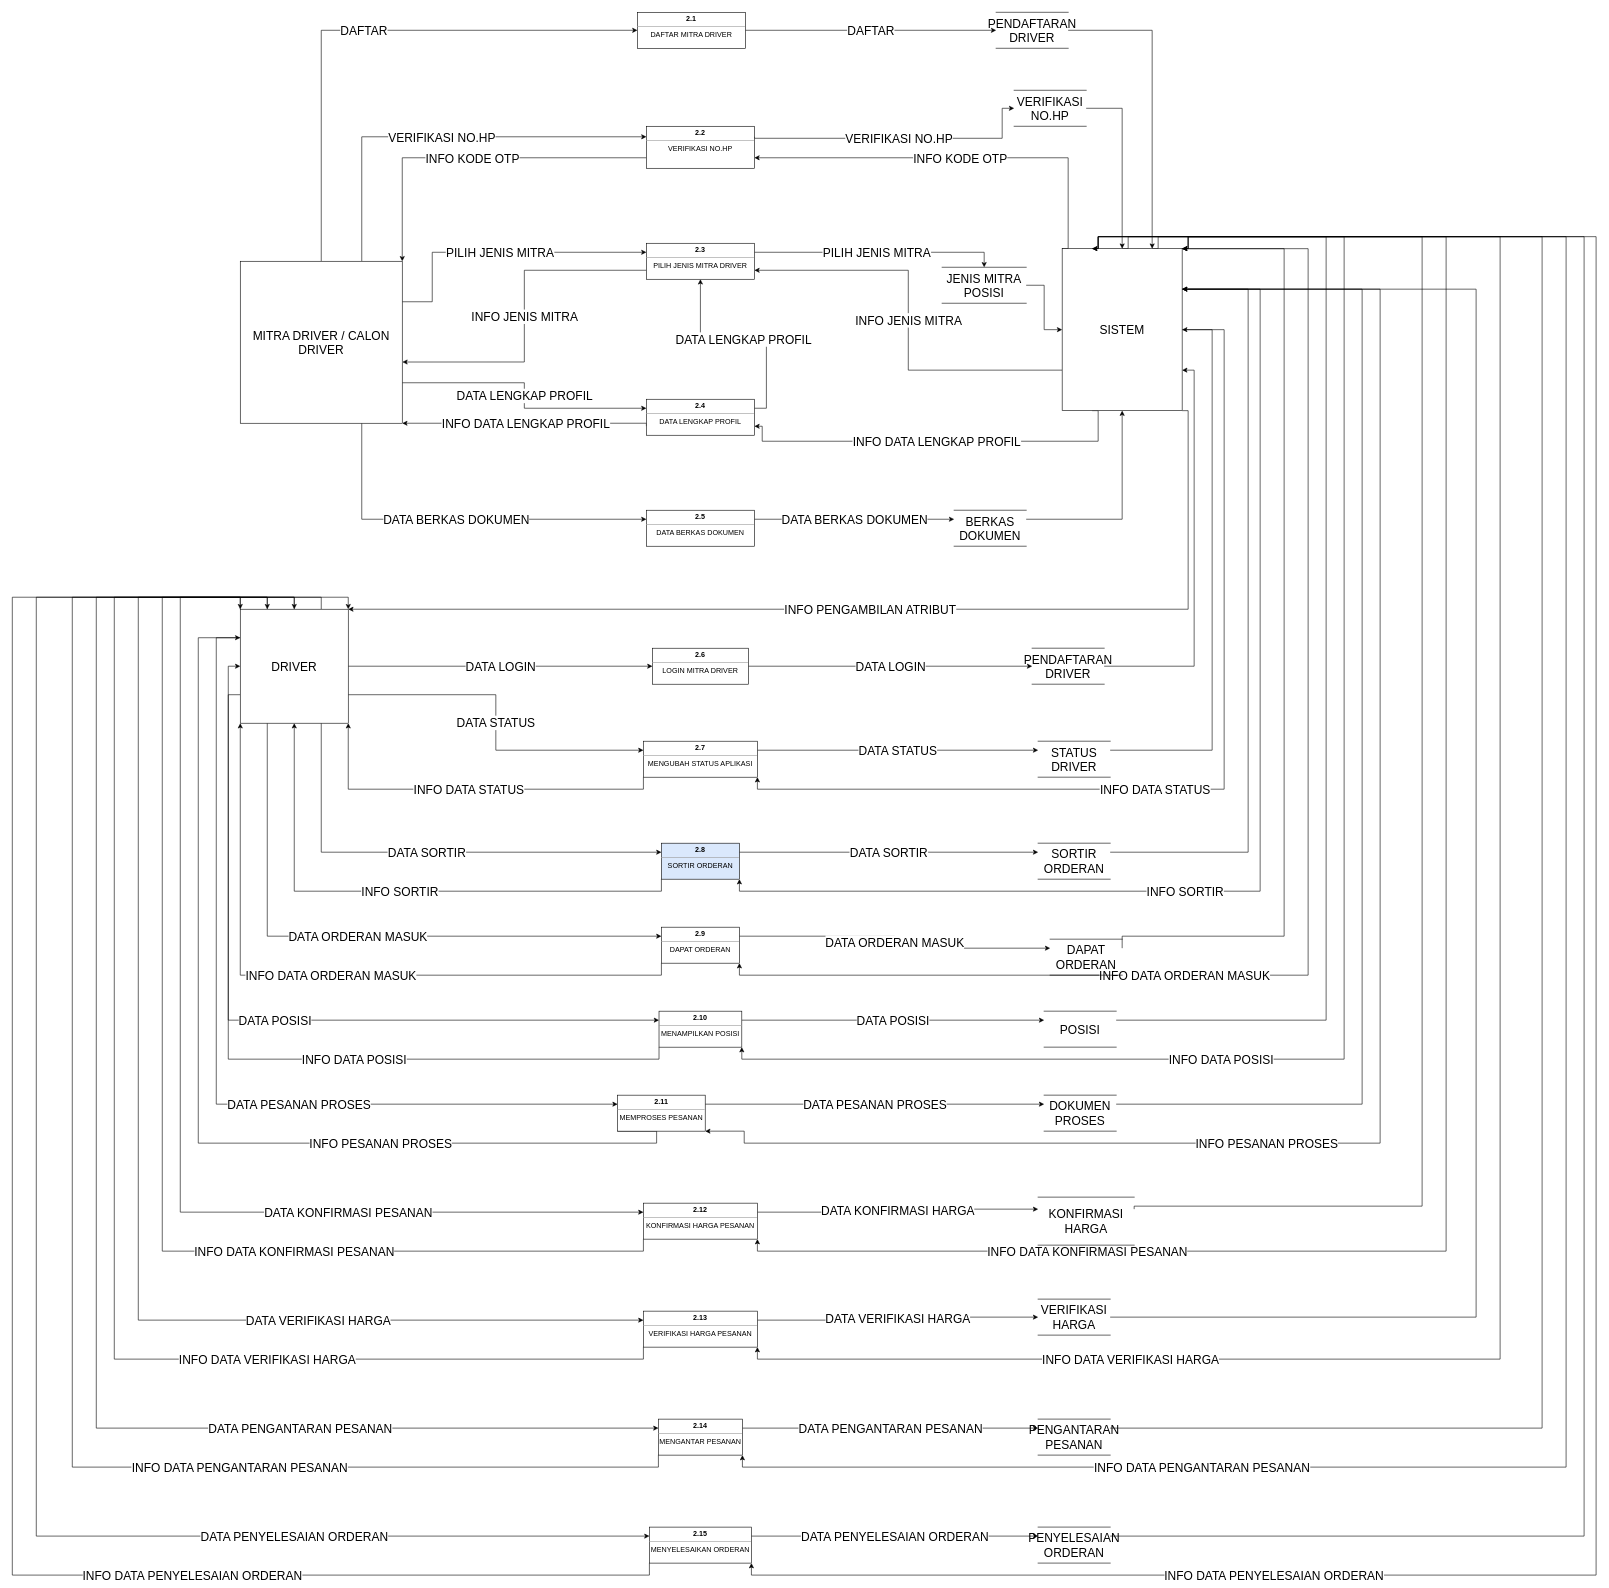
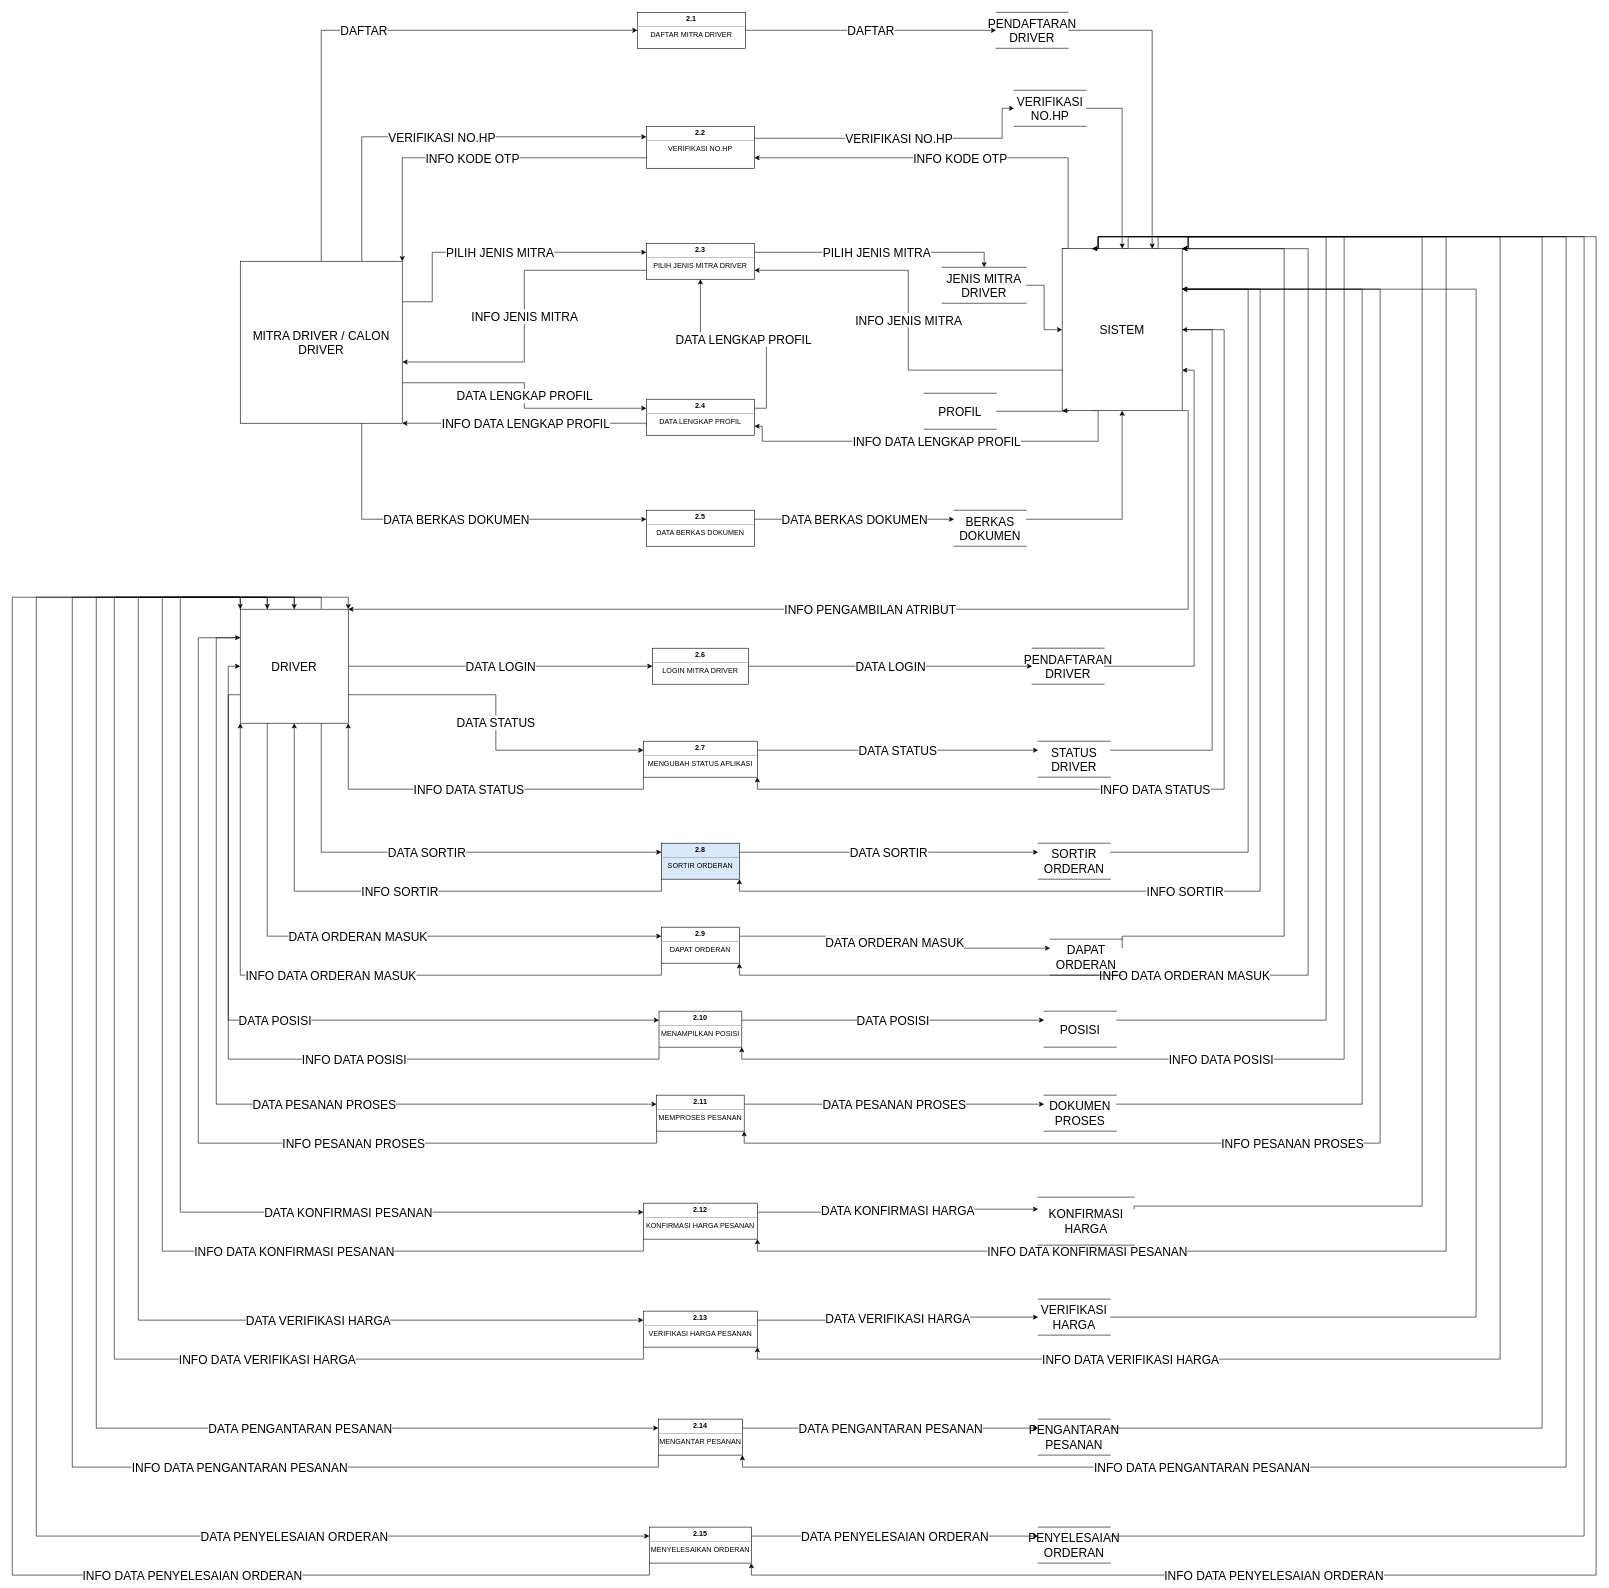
(984, 285) -> (984, 285)
none -> (960, 411)
none -> (1066, 411)
(662, 1113) -> (701, 1113)
